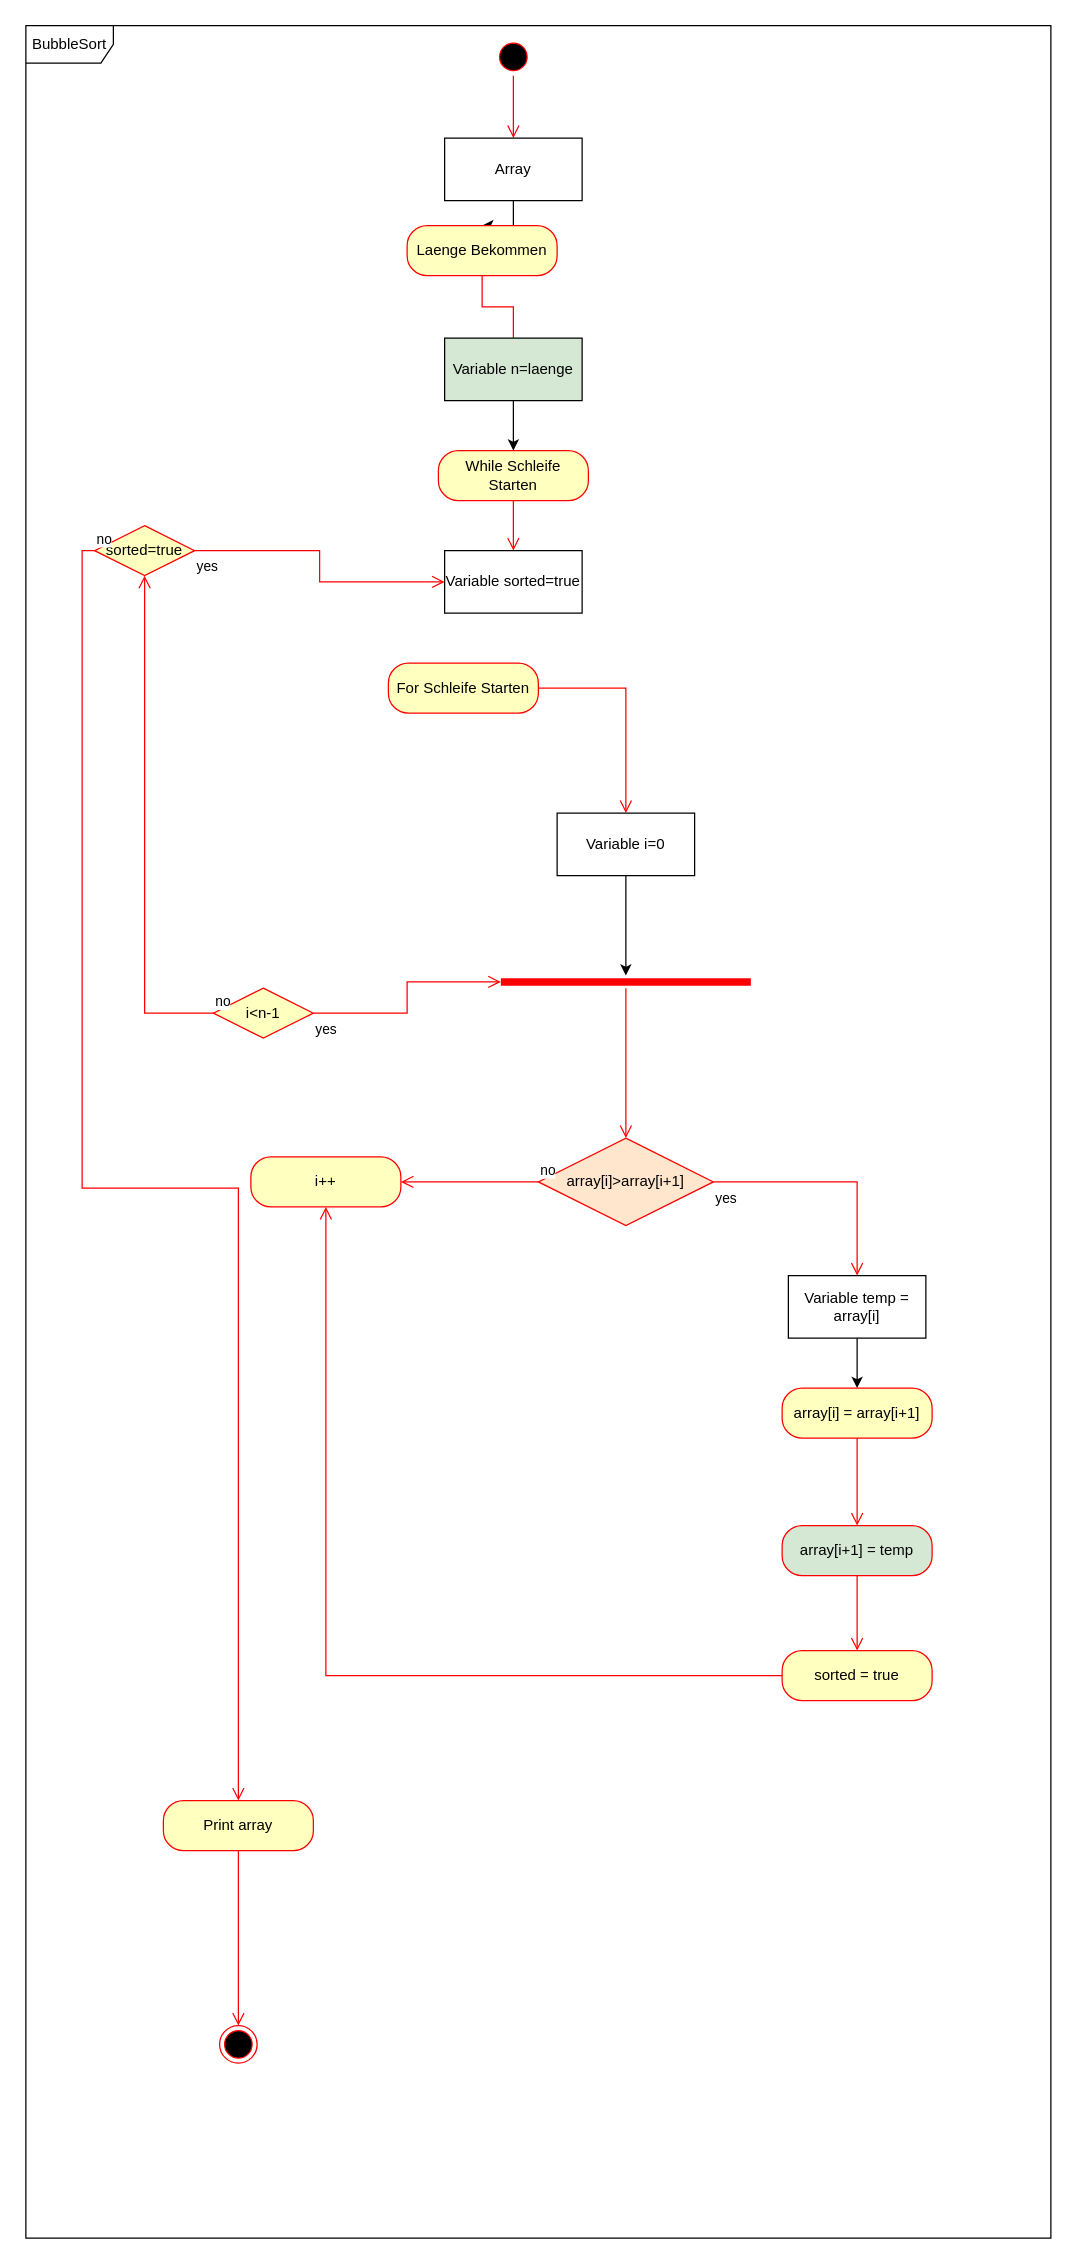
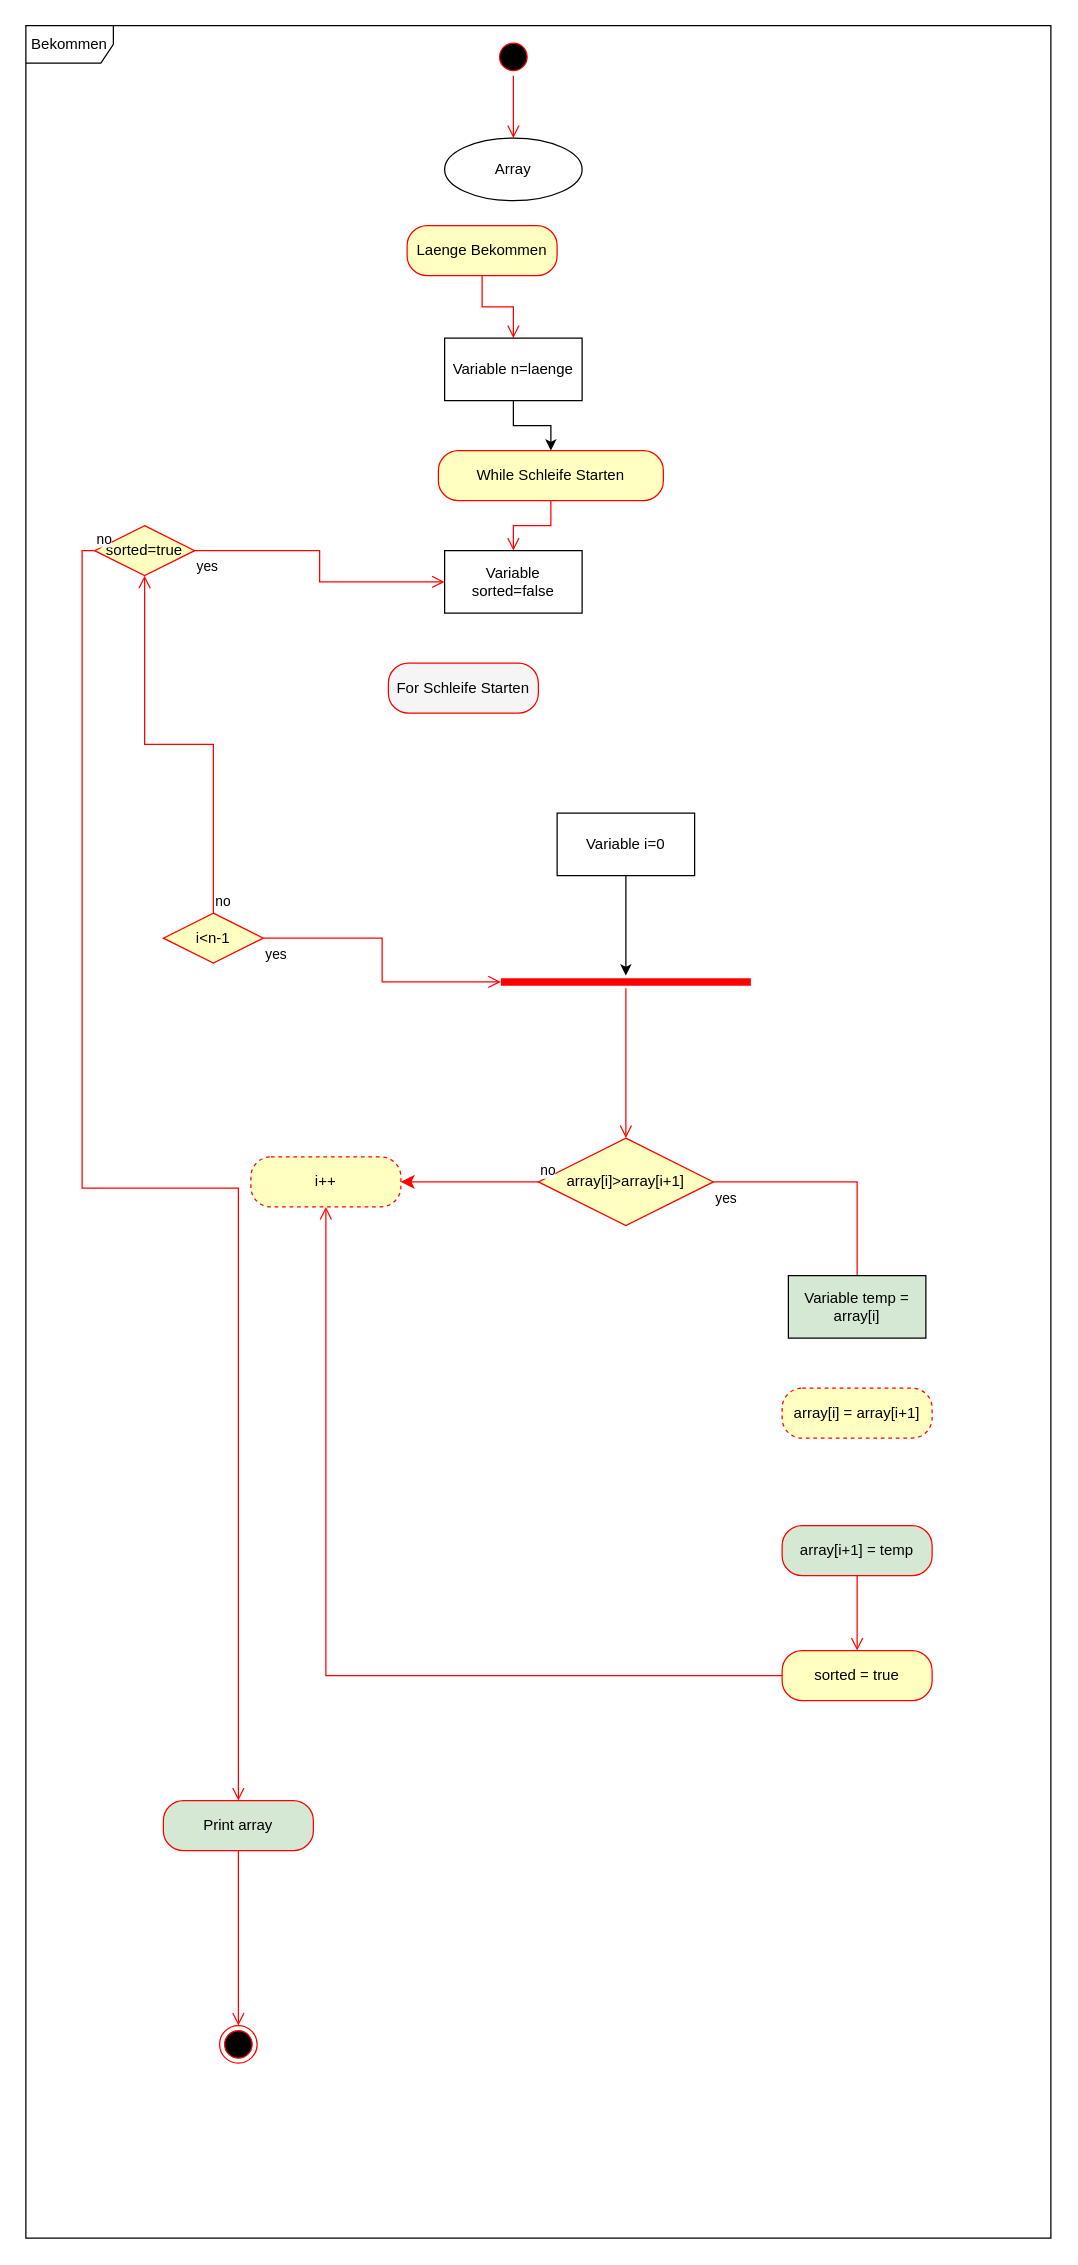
(69, 44) -> (69, 44)
(513, 169) -> (513, 169)
(513, 214) -> none
(513, 333) -> (513, 332)
(513, 369) -> (513, 369)
(513, 476) -> (551, 476)
(513, 582) -> (513, 582)
(463, 688) -> (463, 688)
(626, 705) -> none
(263, 1013) -> (213, 938)
(326, 1182) -> (326, 1182)
(409, 1182) -> (412, 1182)
(626, 1182) -> (626, 1182)
(857, 1269) -> (857, 1270)
(857, 1307) -> (857, 1307)
(857, 1359) -> none
(857, 1413) -> (857, 1413)
(857, 1480) -> none
(238, 1826) -> (238, 1826)
